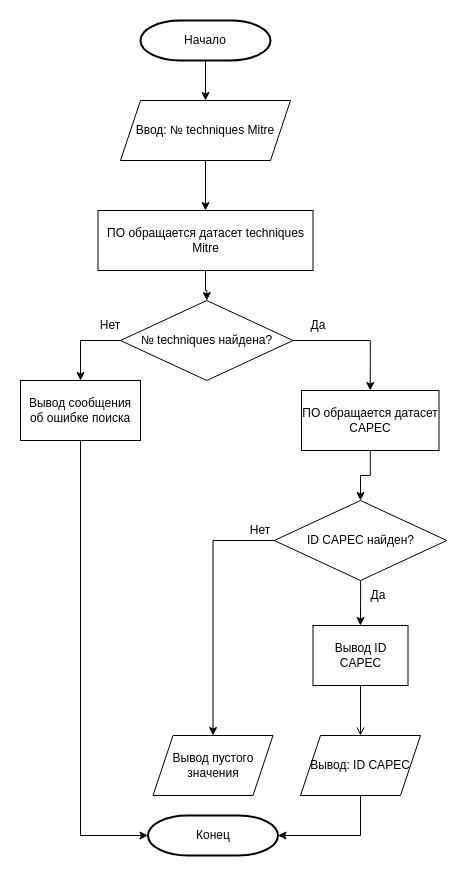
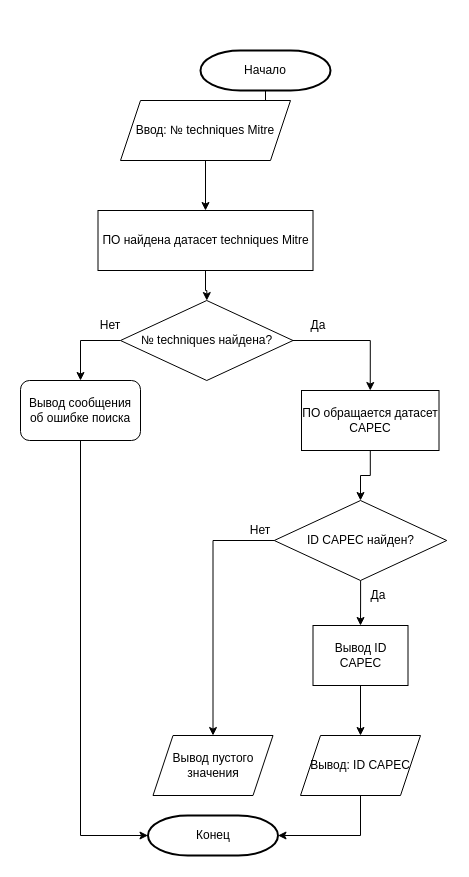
(206, 41) -> (266, 71)
(206, 241) -> (206, 241)
(81, 411) -> (81, 411)
(361, 729) -> (361, 727)
